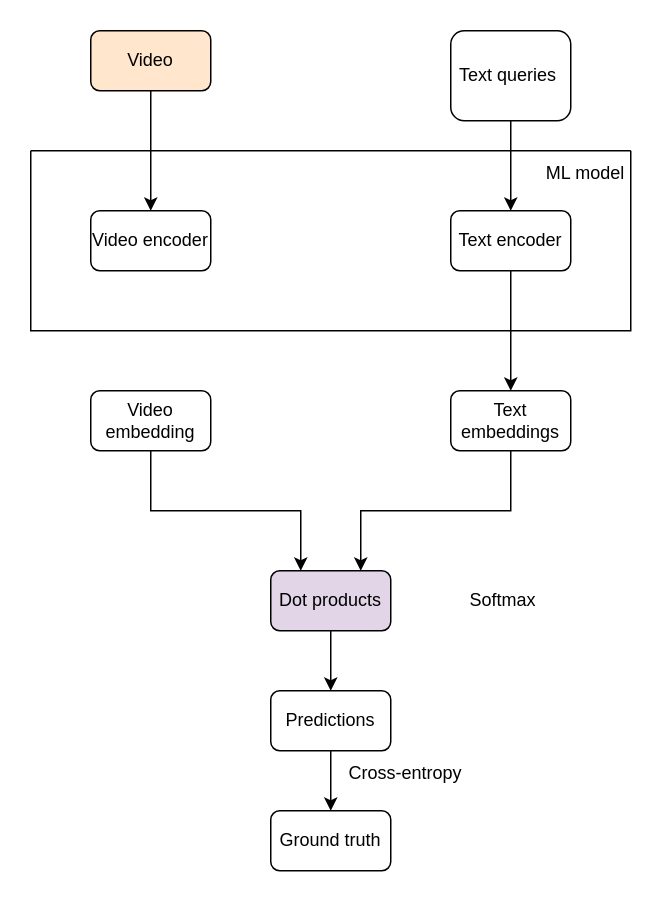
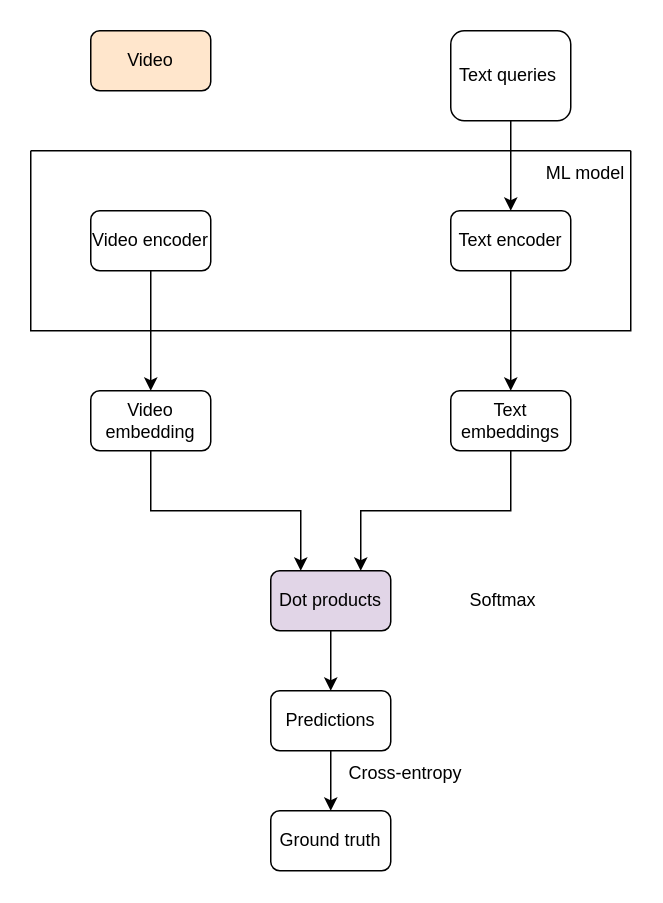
(151, 146) -> none
none -> (151, 326)
